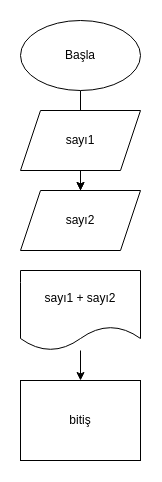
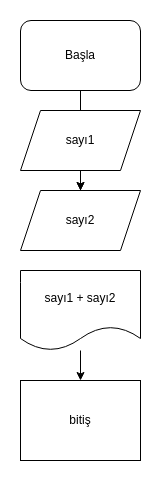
(81, 56) -> (81, 56)
